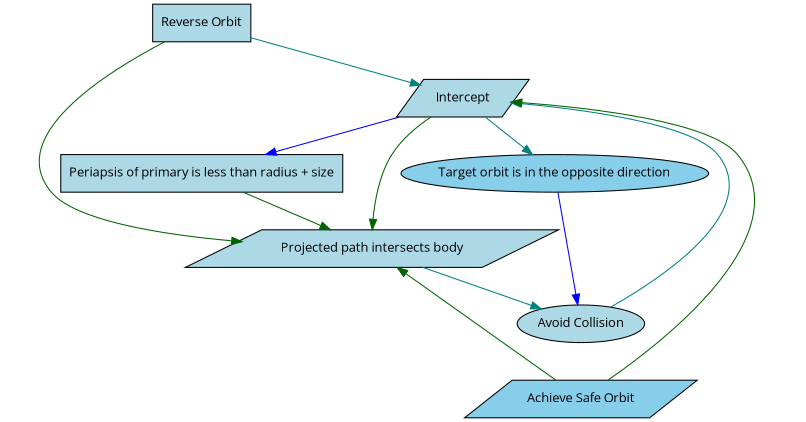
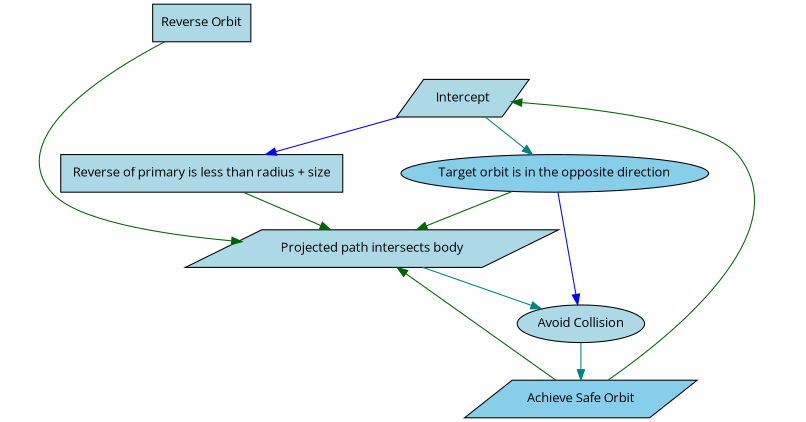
(331, 60) -> none
(718, 156) -> (581, 356)
(389, 160) -> (469, 209)
(202, 173) -> (202, 173)
